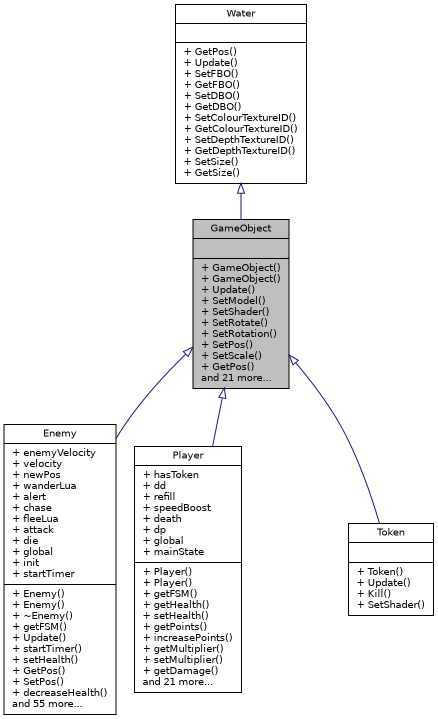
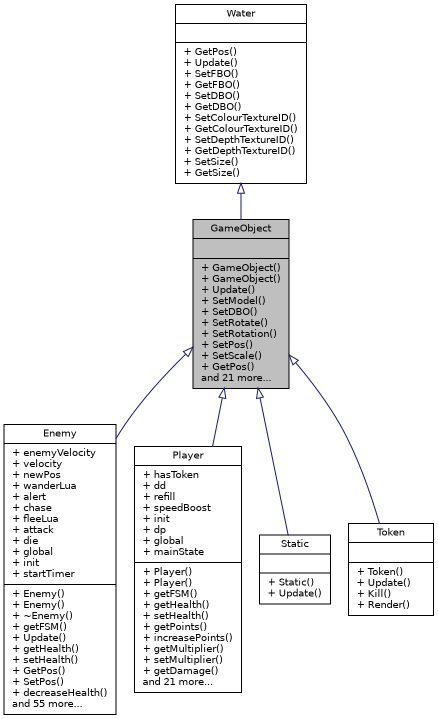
(236, 312) -> (230, 312)
(162, 519) -> (156, 519)
none -> (295, 570)
(391, 605) -> (384, 605)
(47, 649) -> (46, 649)
